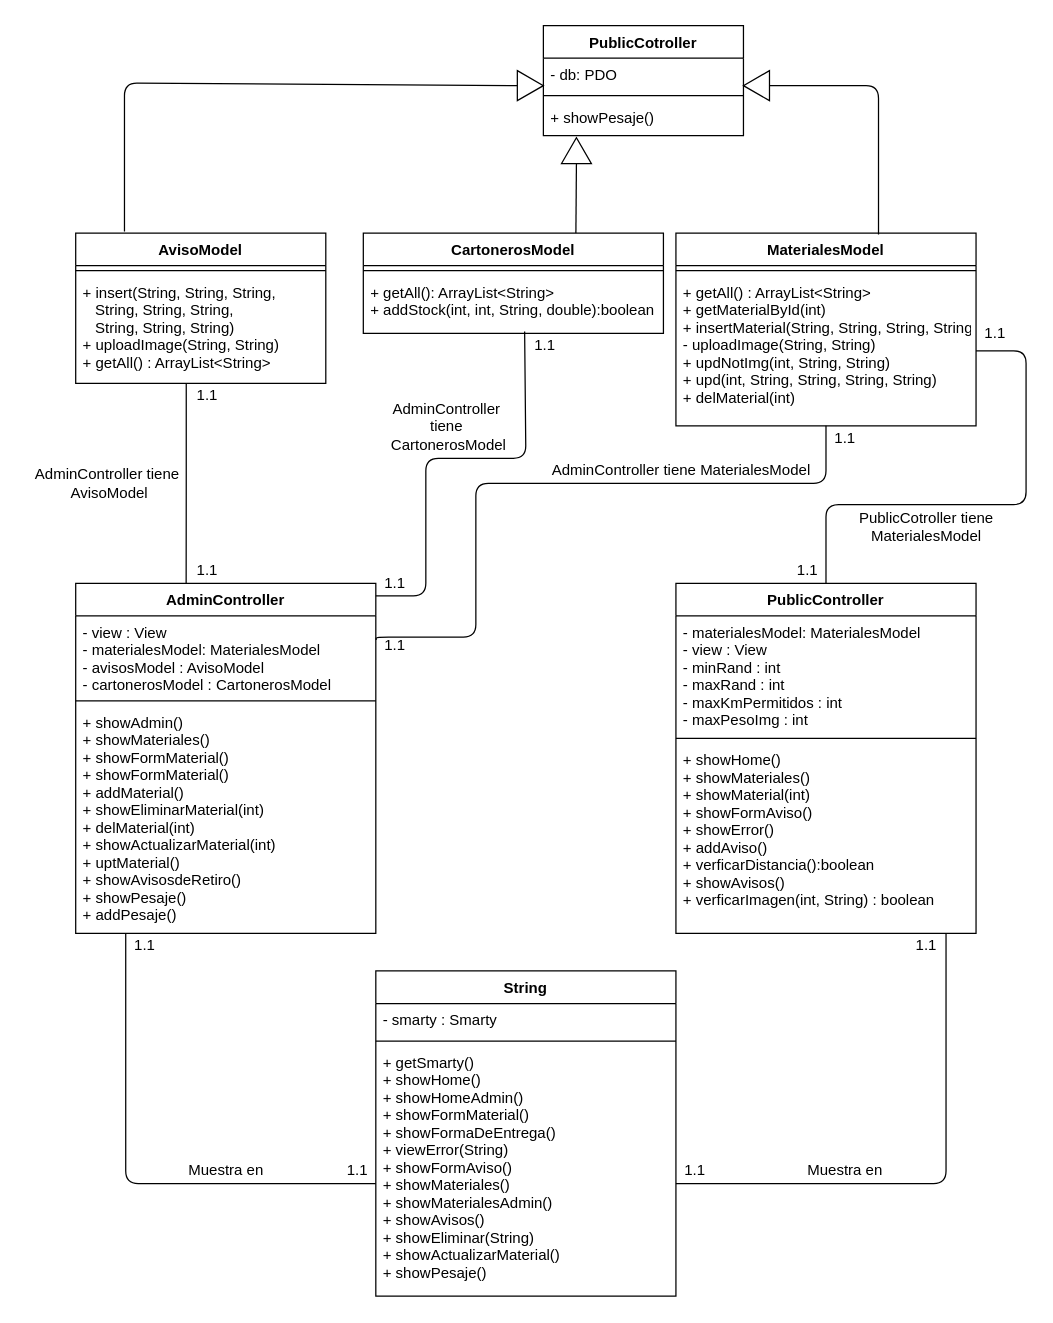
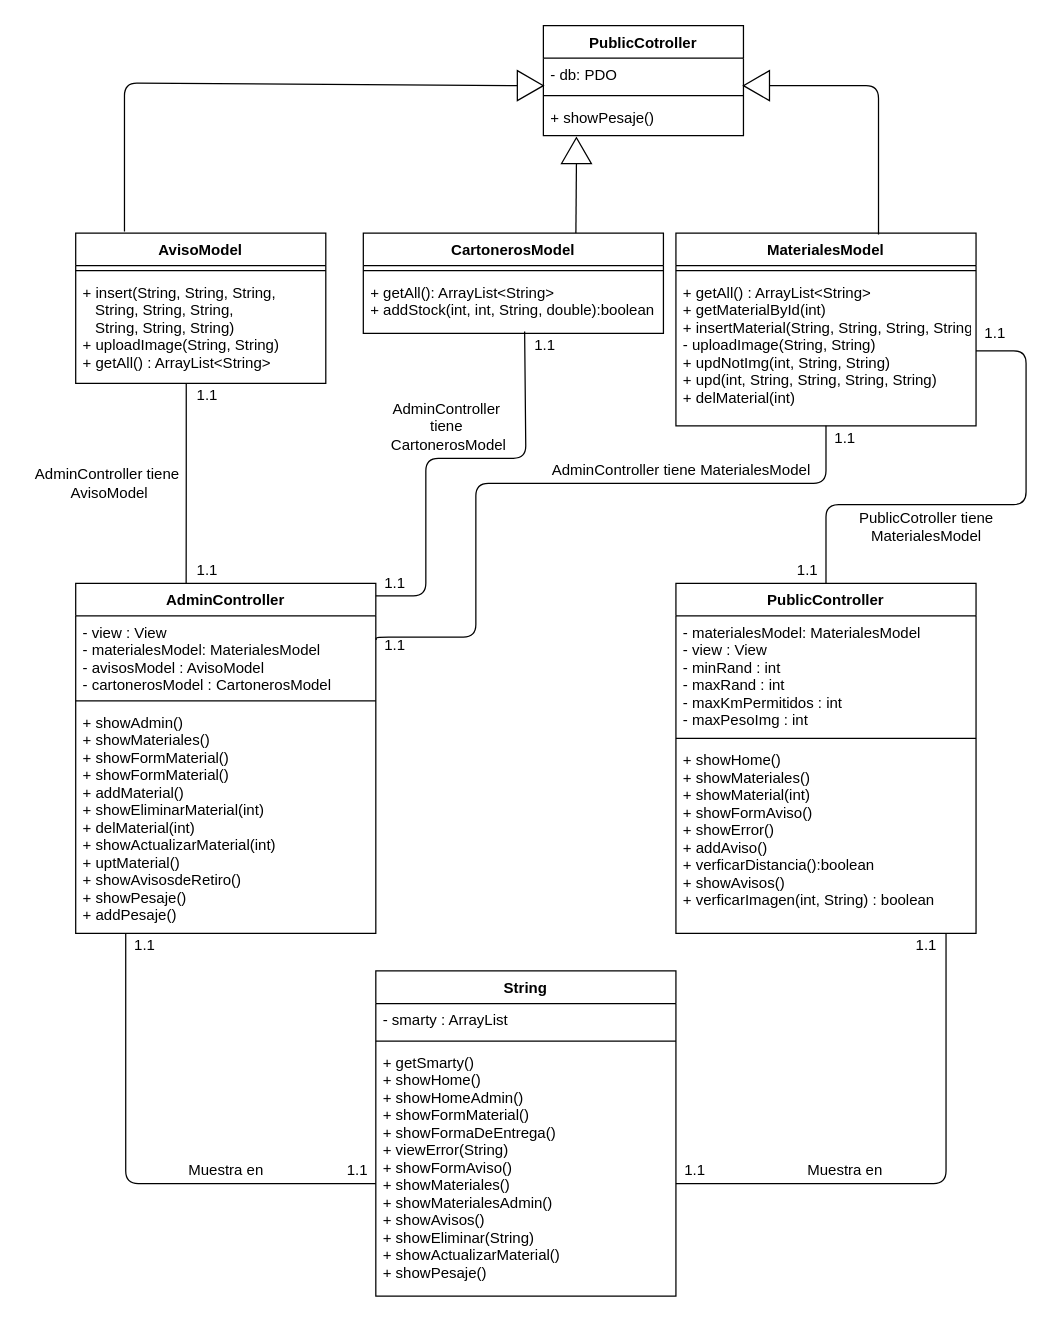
(446, 1020) -> (457, 1020)
